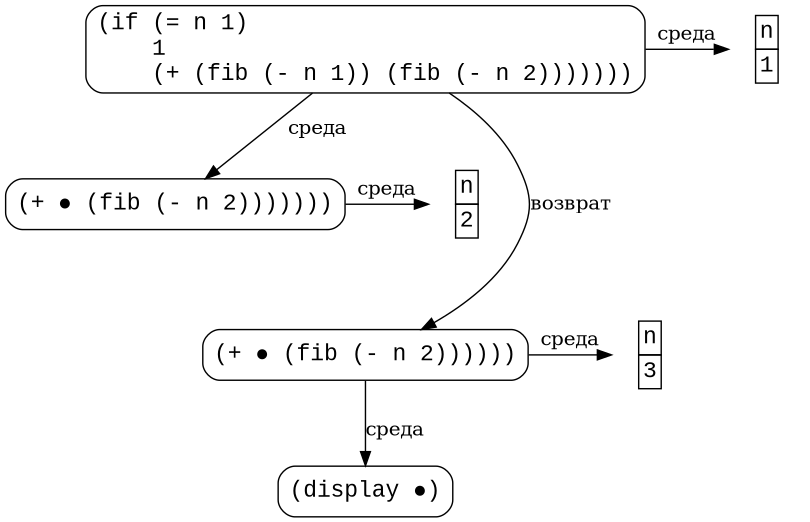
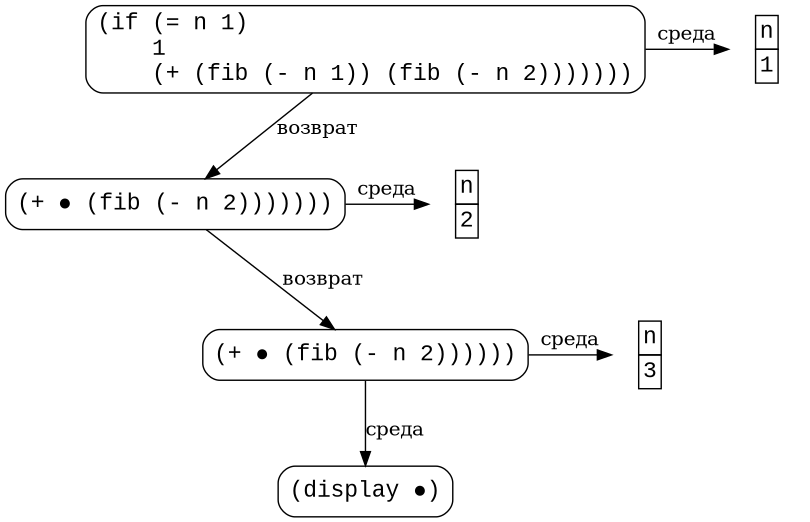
(318, 129) -> (318, 129)
(529, 212) -> (265, 275)
